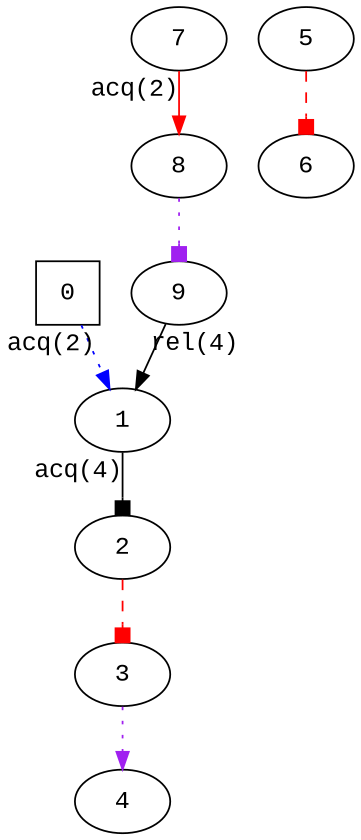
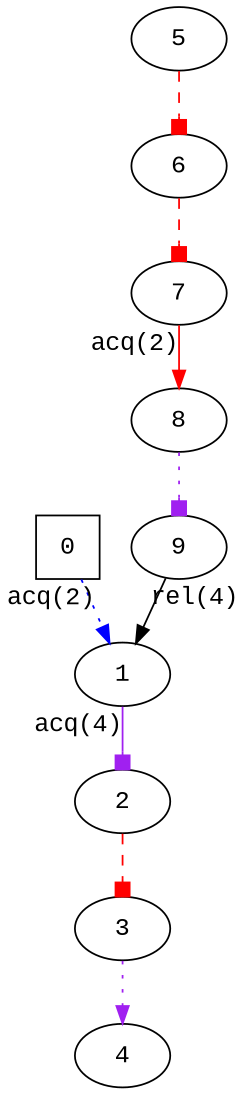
none -> (179, 221)
(123, 475) -> (123, 729)
